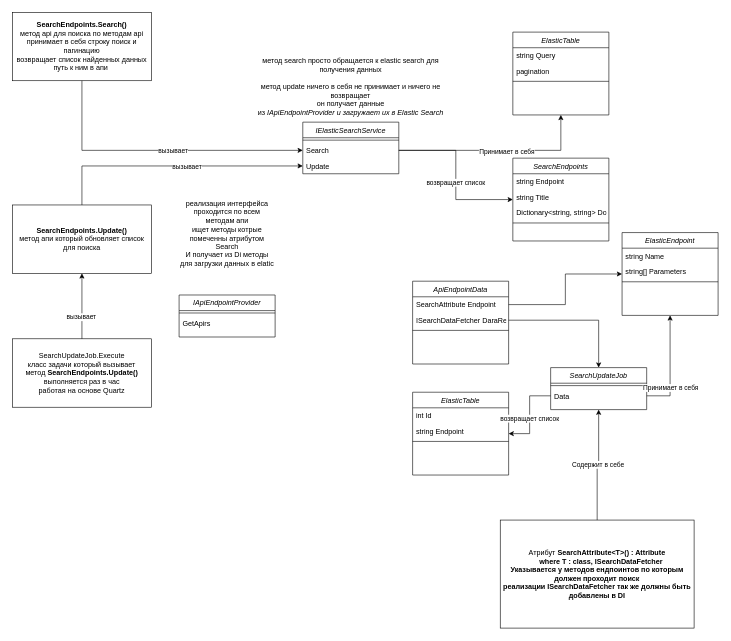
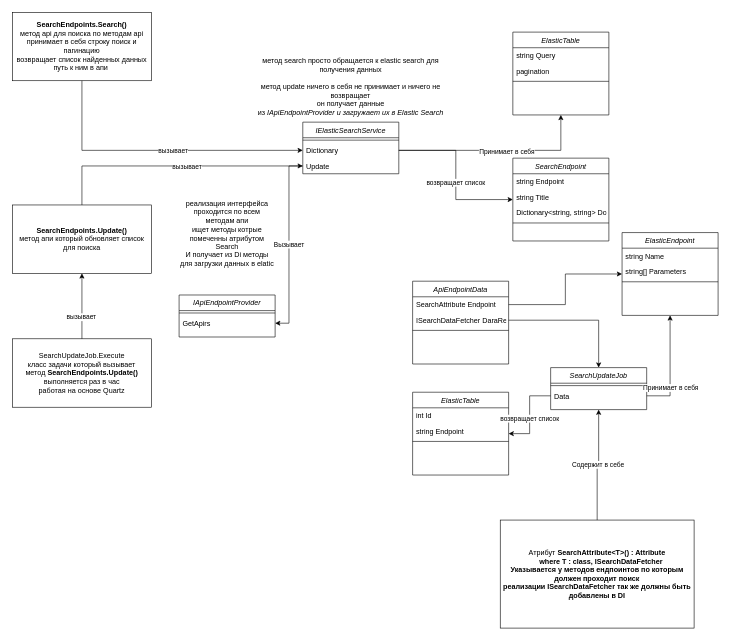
(318, 151) -> (324, 151)
(560, 166) -> (560, 166)
none -> (289, 244)
